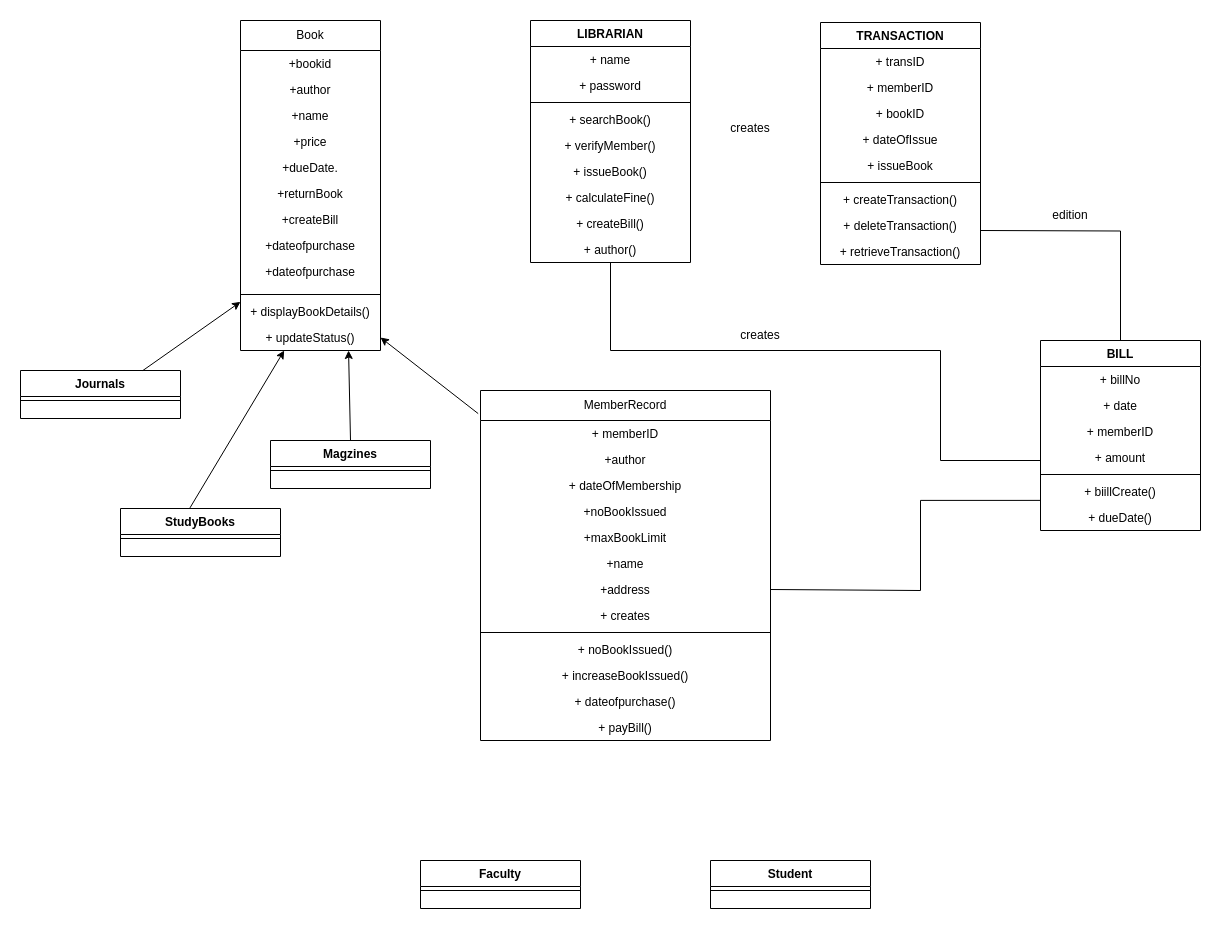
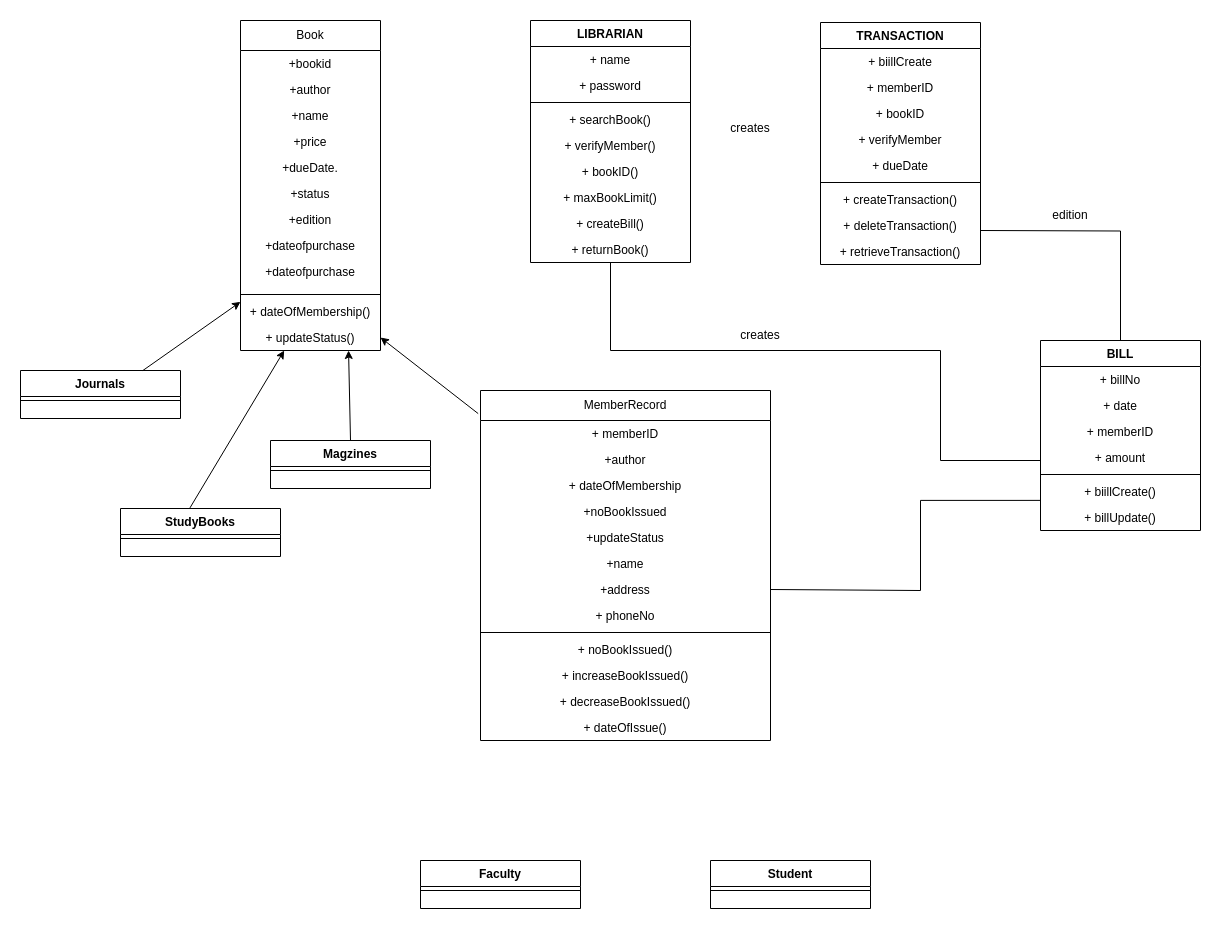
(901, 63) -> (901, 63)
(901, 141) -> (901, 141)
(901, 167) -> (901, 167)
(611, 173) -> (611, 173)
(311, 195) -> (311, 195)
(611, 199) -> (611, 199)
(311, 221) -> (311, 221)
(611, 251) -> (611, 251)
(311, 320) -> (311, 313)
(1121, 519) -> (1121, 519)
(626, 539) -> (626, 539)
(626, 617) -> (626, 617)
(626, 703) -> (626, 703)
(626, 729) -> (626, 729)
